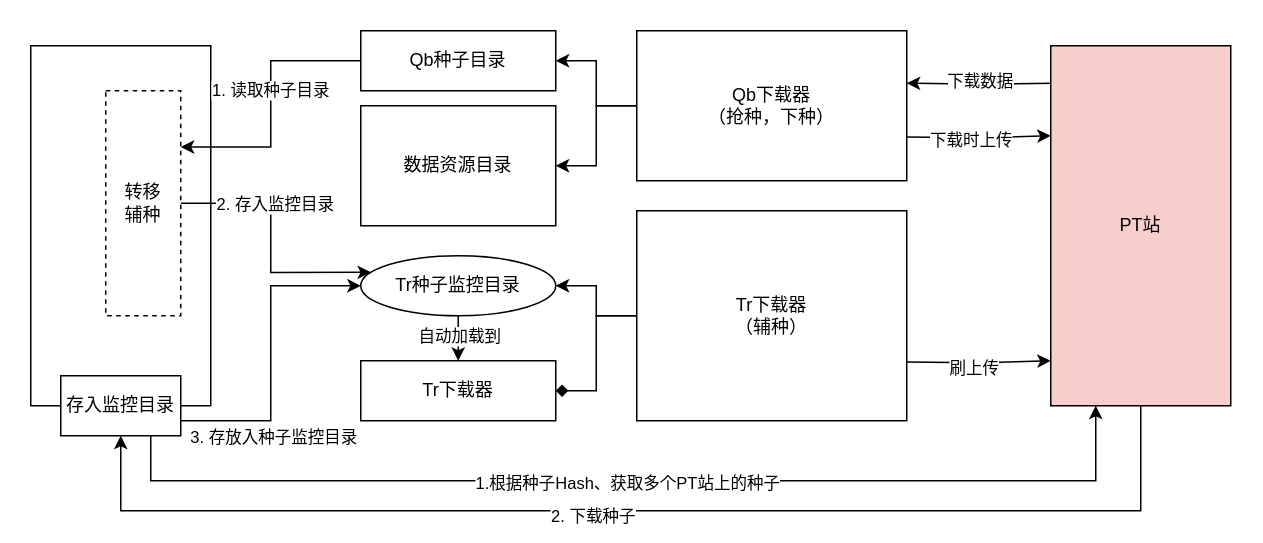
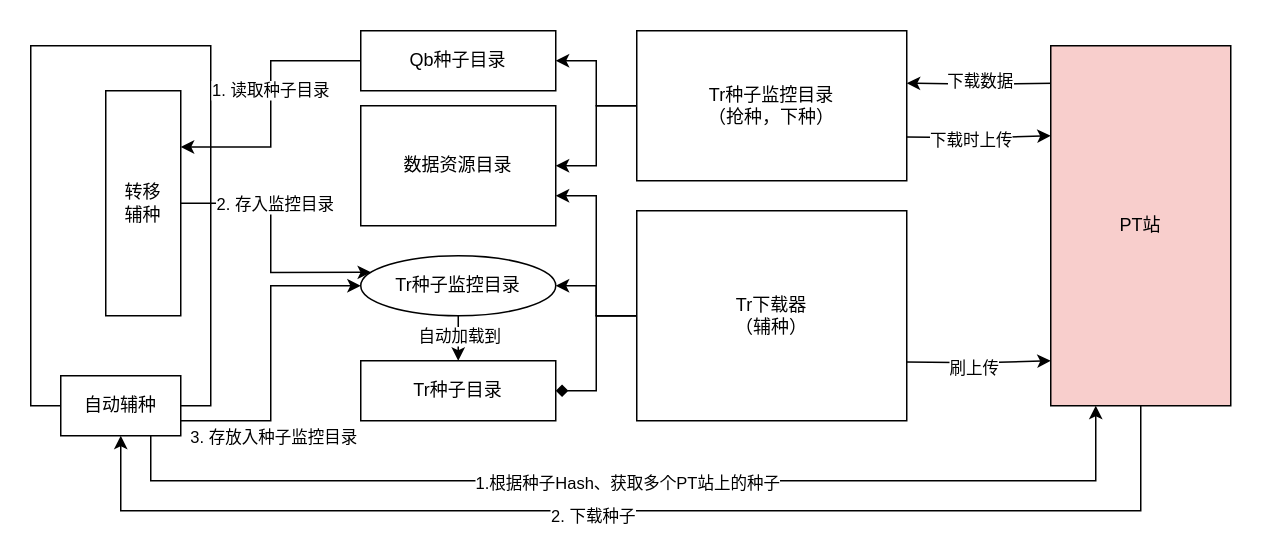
(772, 106) -> (772, 106)
(143, 203) -> (143, 203)
none -> (596, 224)
(458, 391) -> (458, 391)
(121, 406) -> (121, 406)
